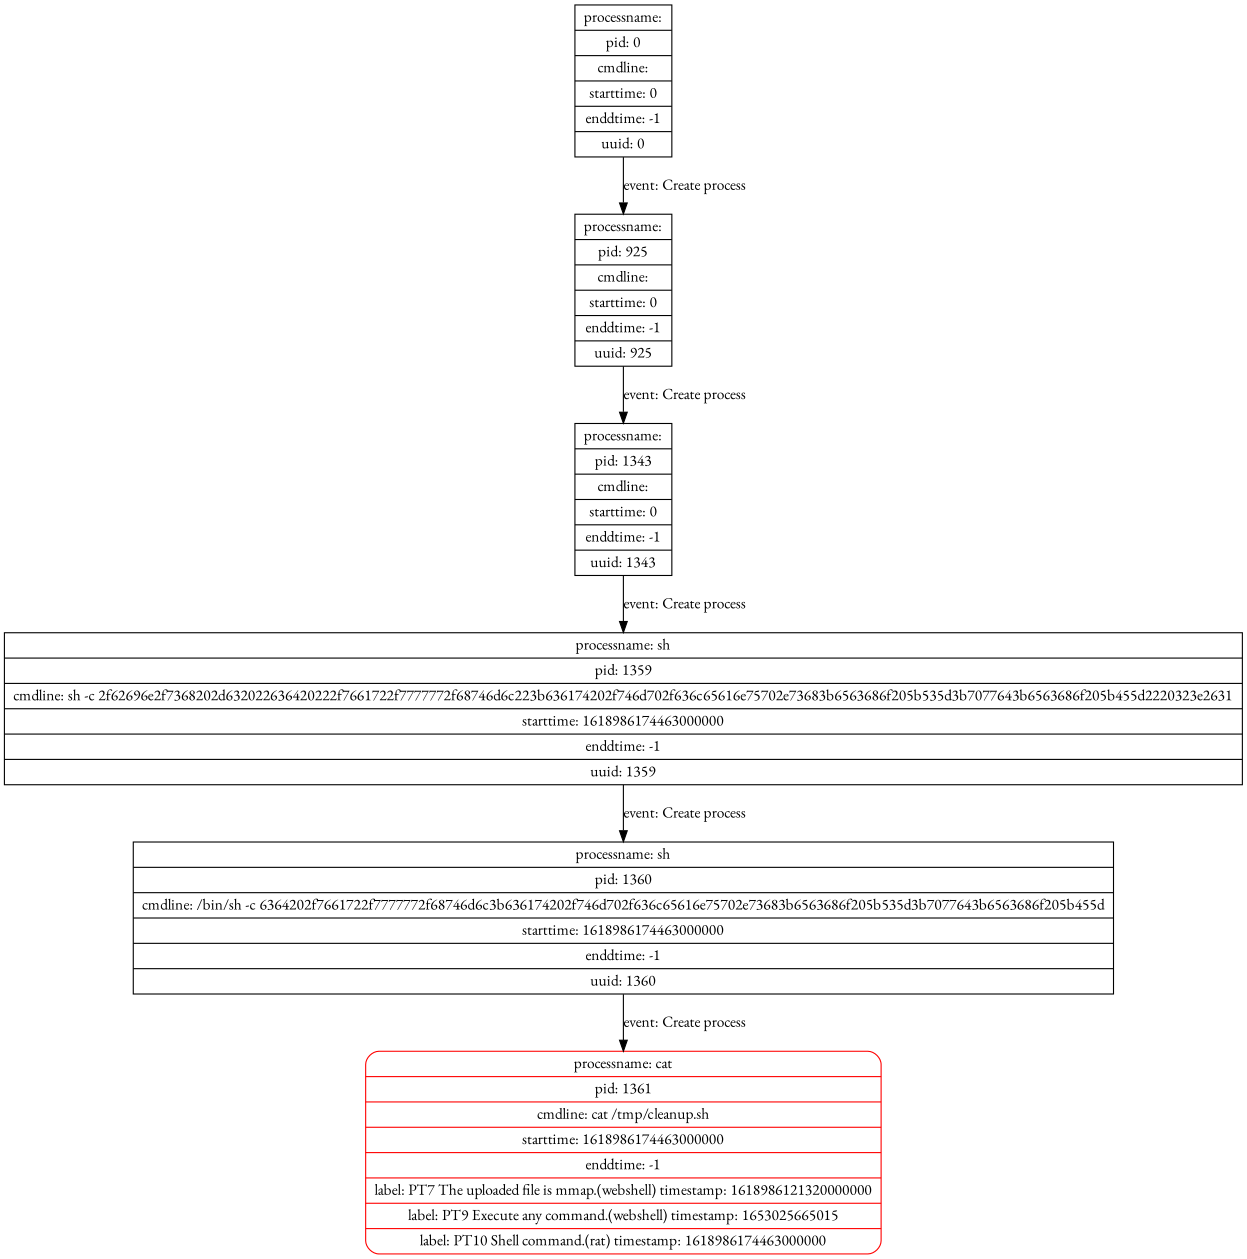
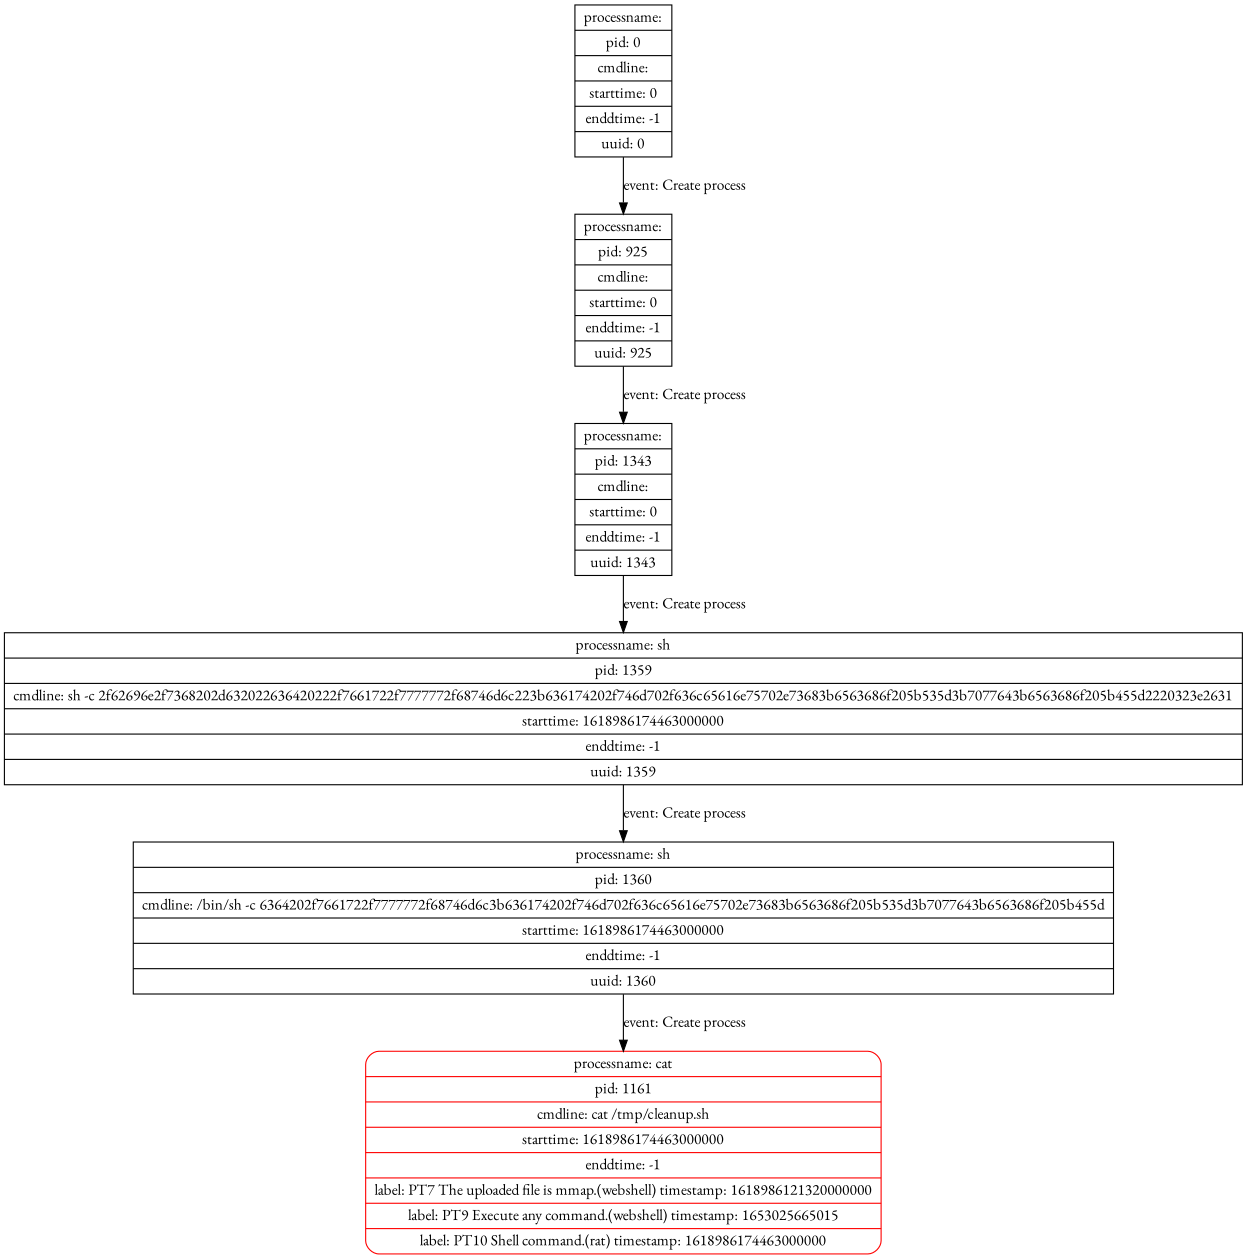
(623, 1089) -> (623, 1089)
